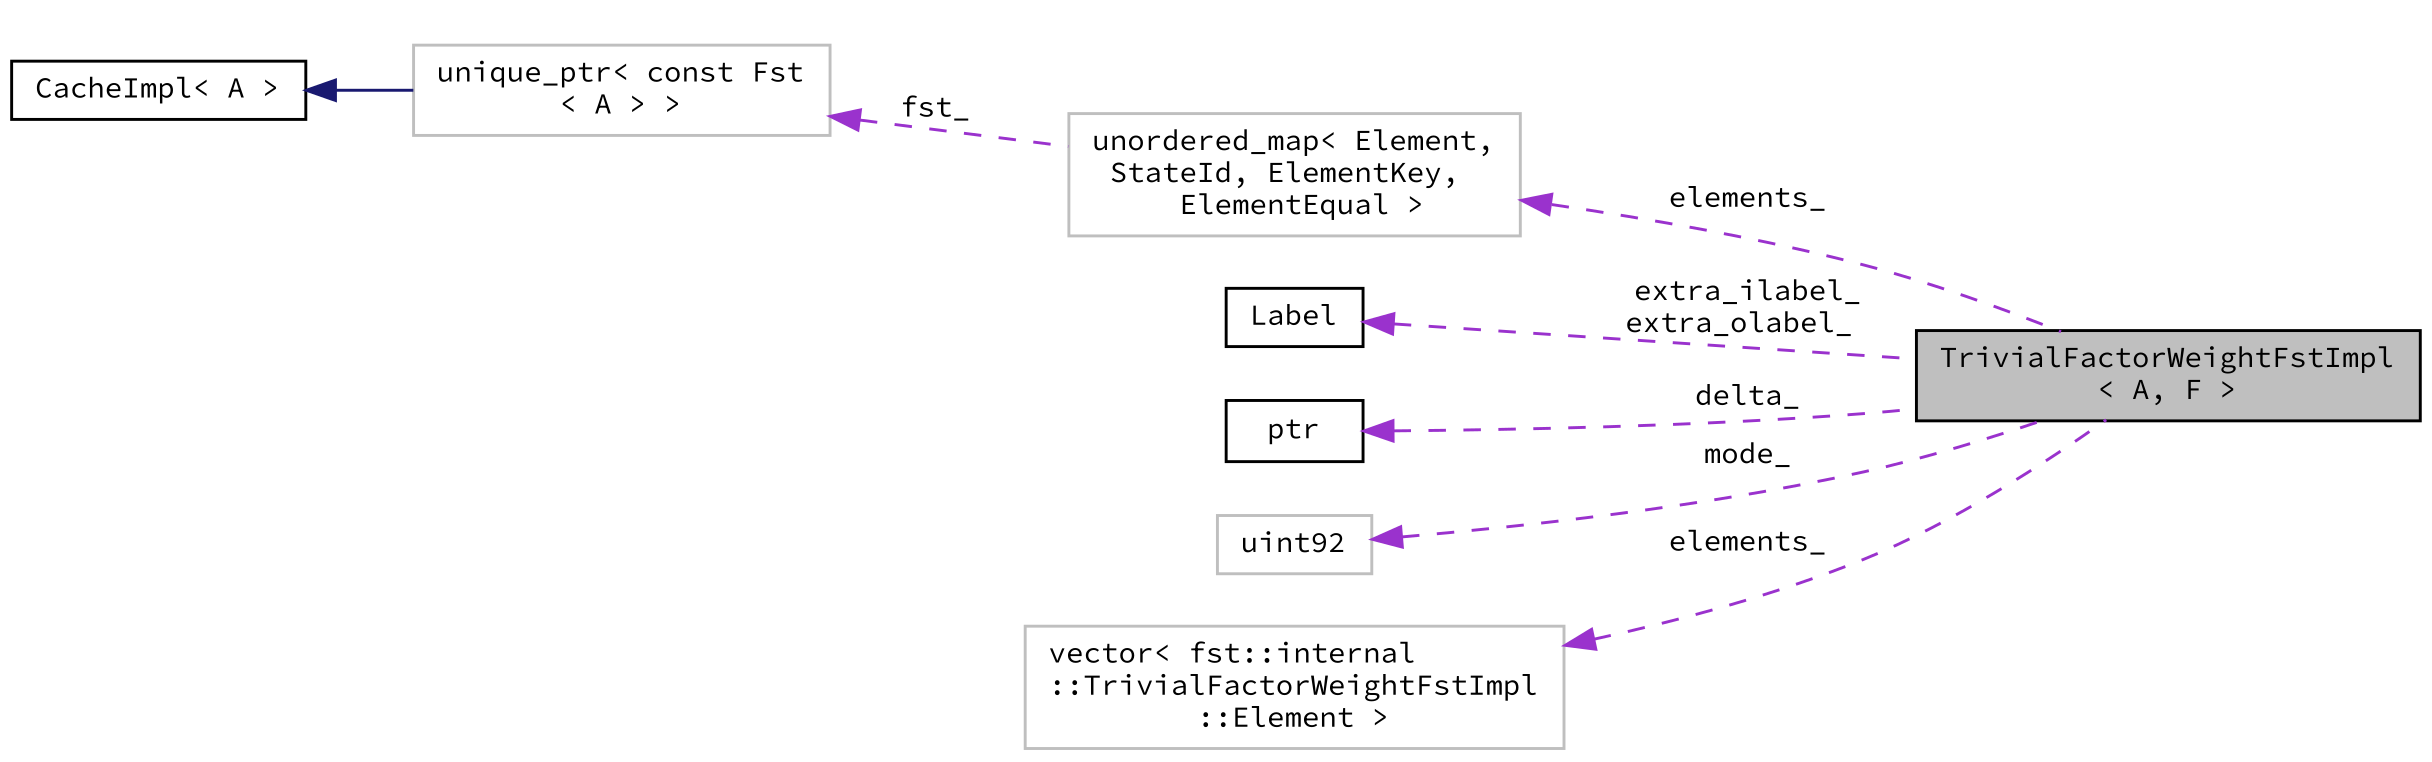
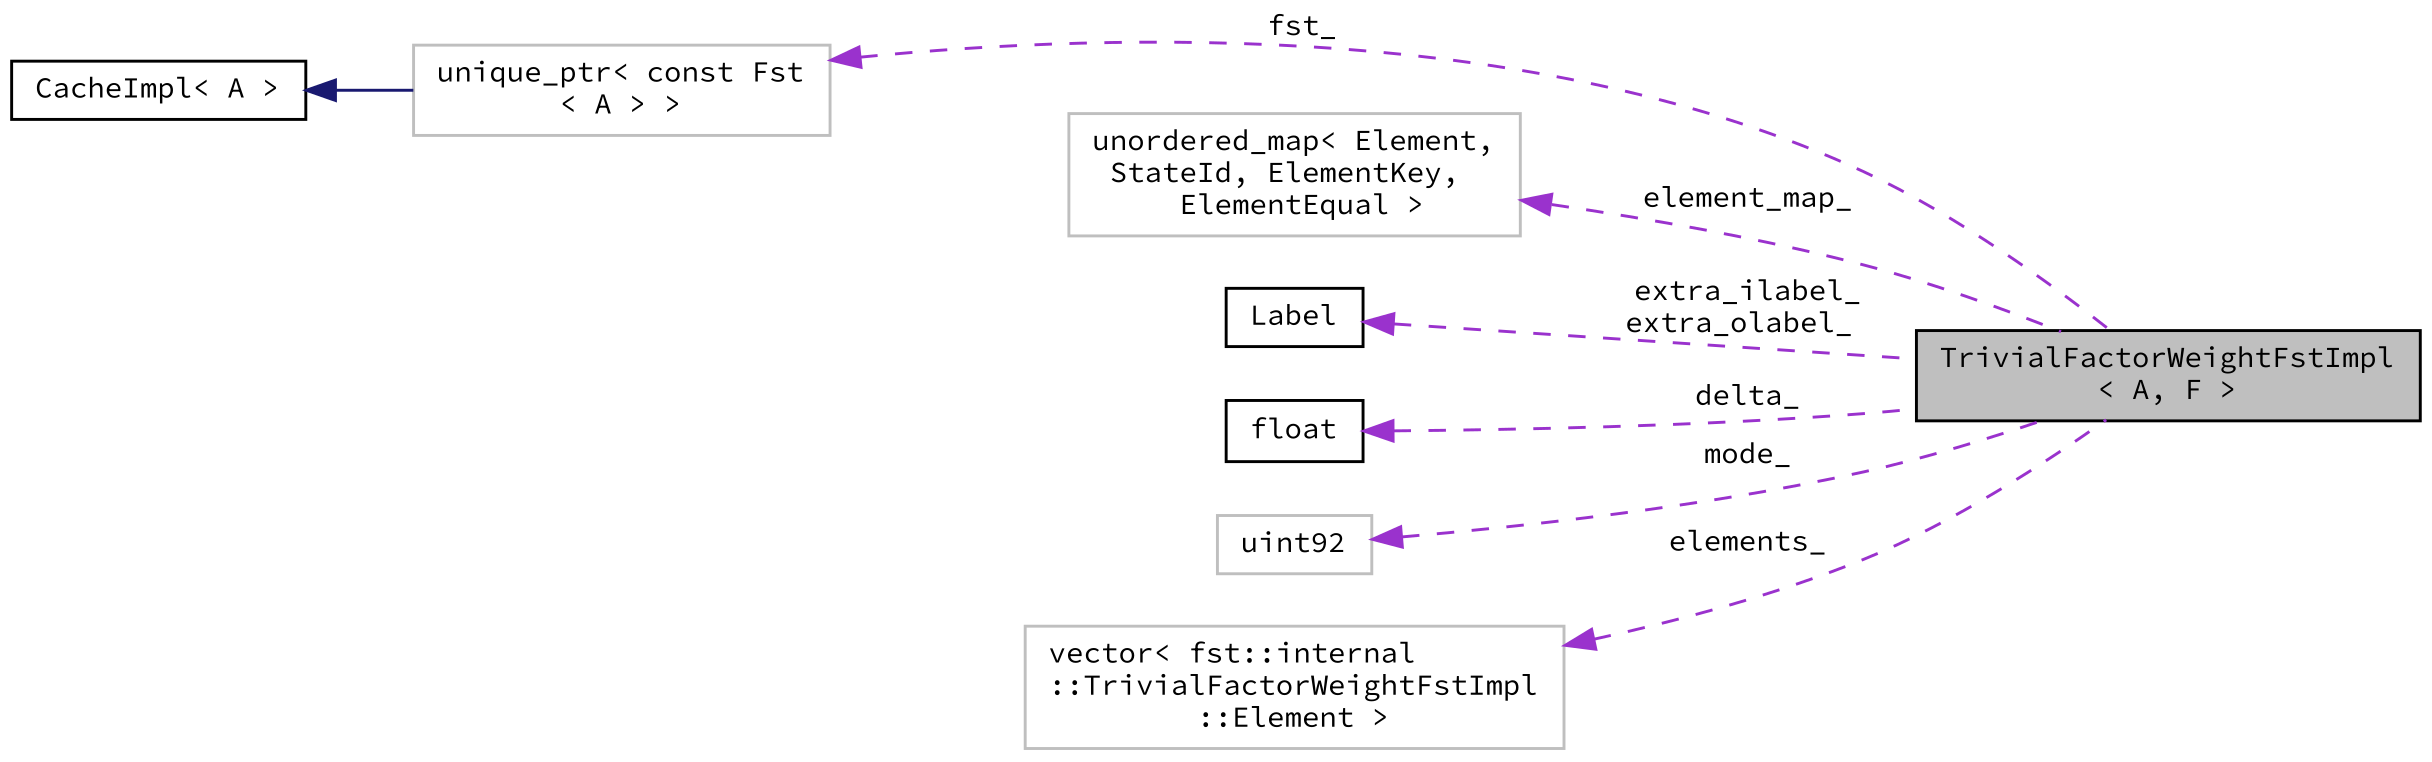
(964, 133) -> (1517, 71)
(1740, 200) -> (1740, 200)
(1295, 431) -> (1295, 431)
